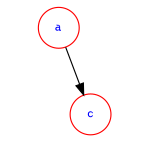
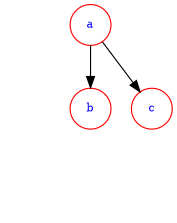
none -> (91, 109)
